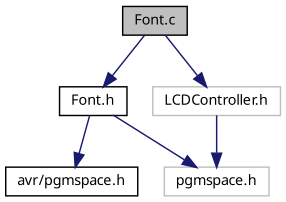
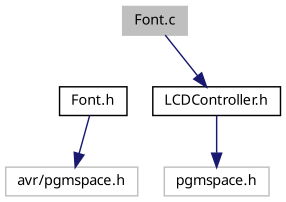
(155, 21) -> (155, 21)
(129, 55) -> none
(217, 101) -> (217, 101)
(149, 137) -> none
(72, 181) -> (72, 181)
